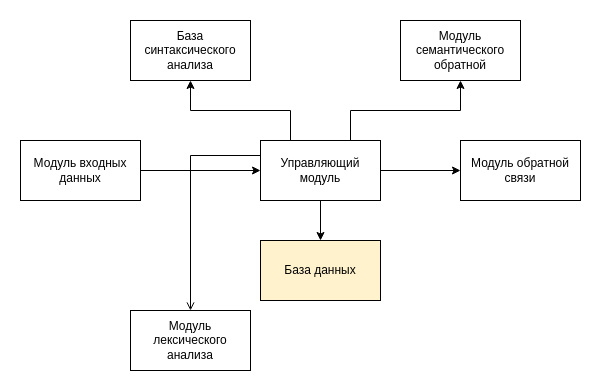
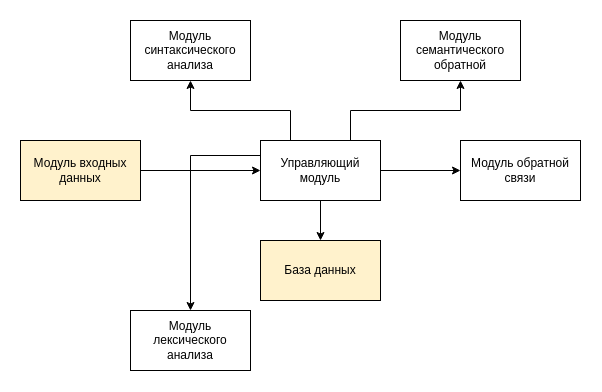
(191, 51) -> (191, 51)
(81, 171) -> (81, 171)
(191, 304) -> (191, 302)
